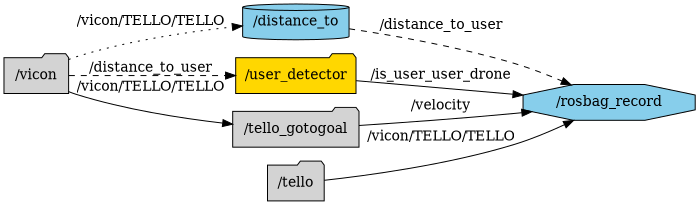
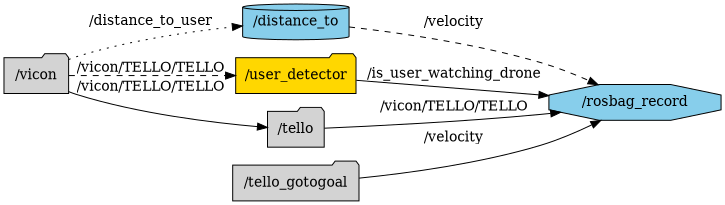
(151, 21) -> (151, 21)
(441, 25) -> (454, 22)
(151, 68) -> (151, 68)
(441, 75) -> (454, 74)
(145, 111) -> (162, 114)
